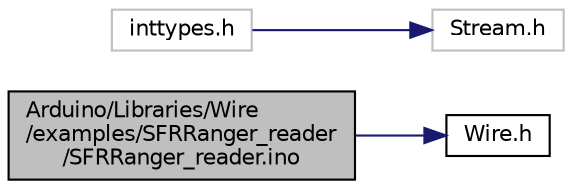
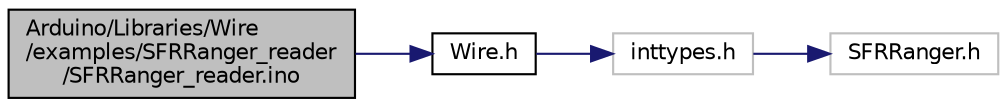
(498, 30) -> (914, 54)
none -> (564, 54)
